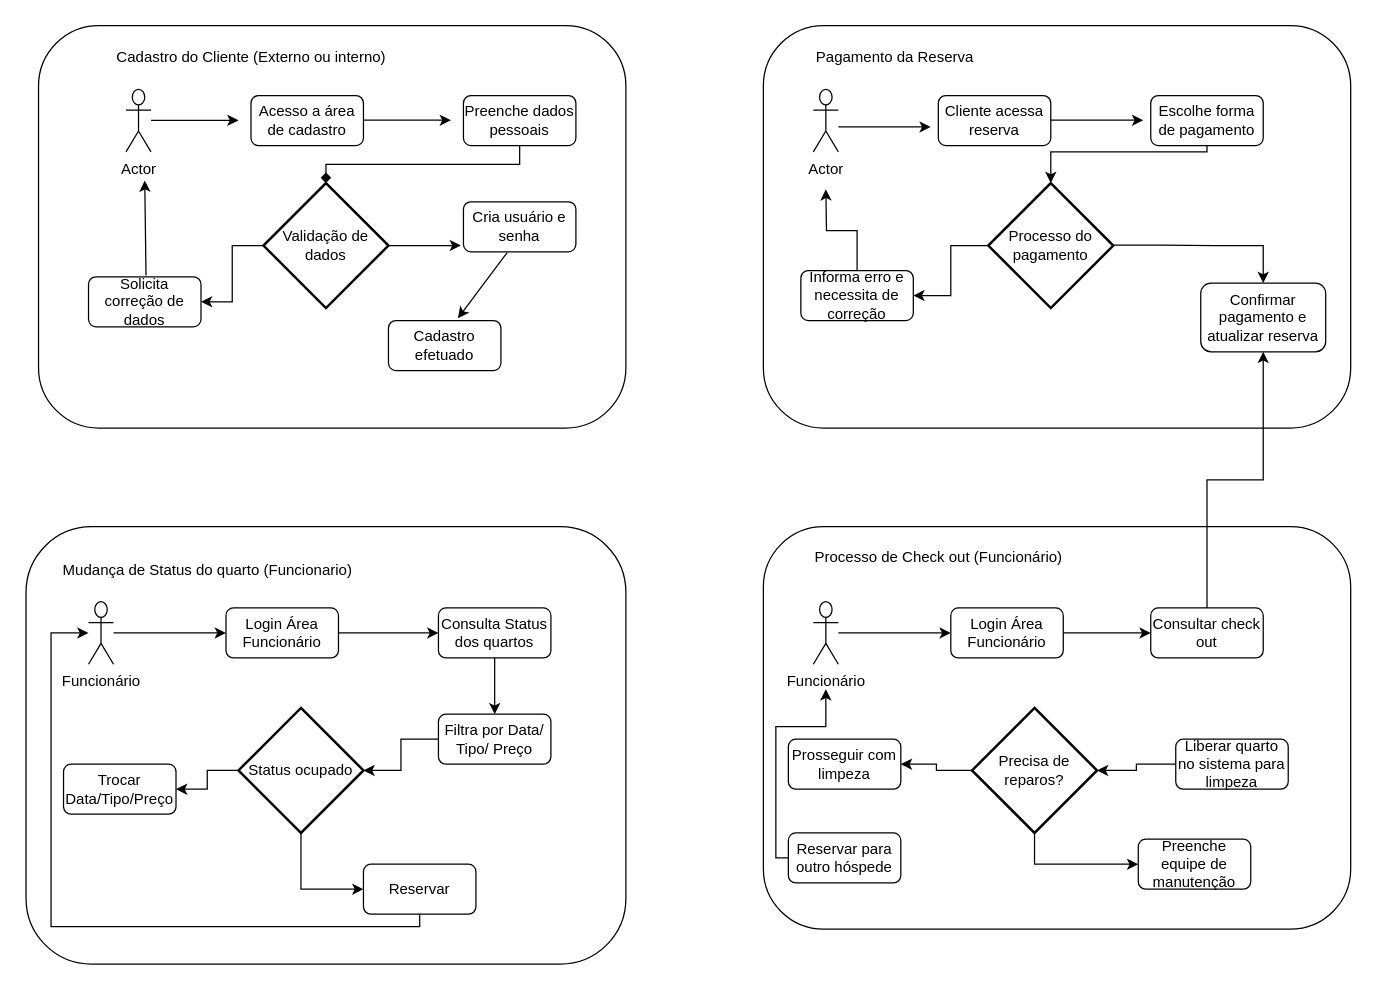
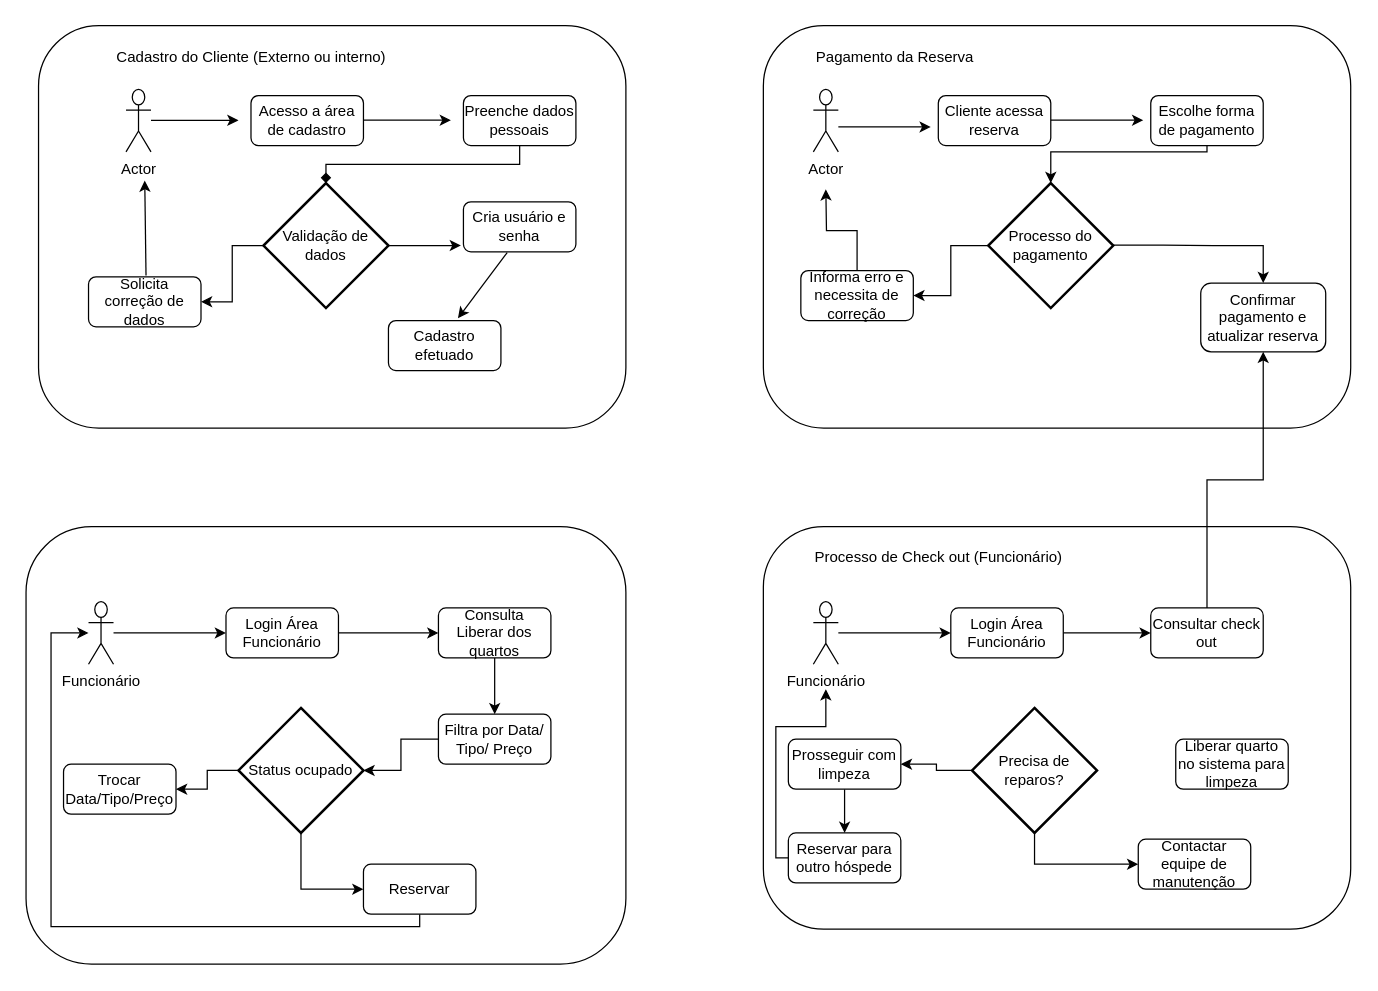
(207, 571) -> none
(494, 633) -> (494, 633)
(1137, 764) -> none
none -> (844, 813)
(1194, 864) -> (1194, 864)
